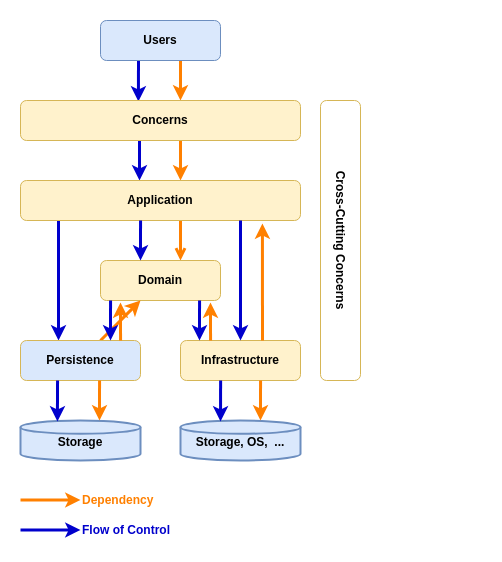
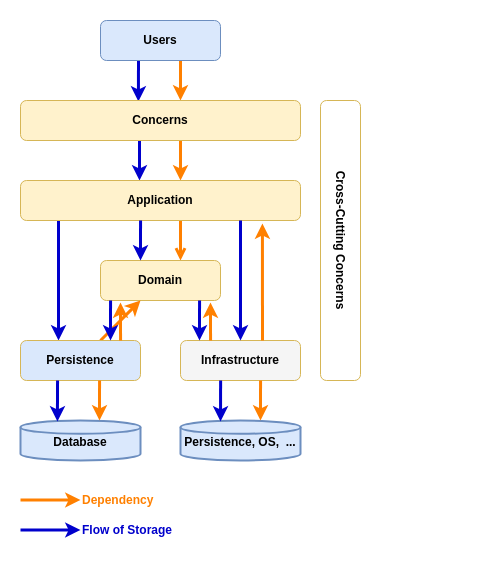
(241, 361) -> (241, 361)
(81, 443) -> (81, 443)
(241, 443) -> (241, 443)
(127, 531) -> (128, 531)
